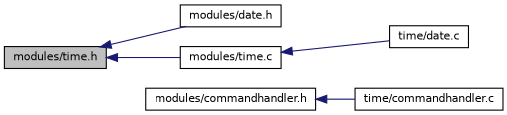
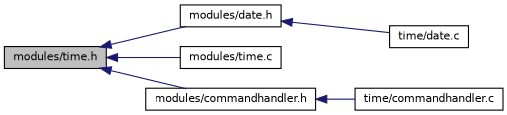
(341, 46) -> (341, 27)
none -> (149, 80)
